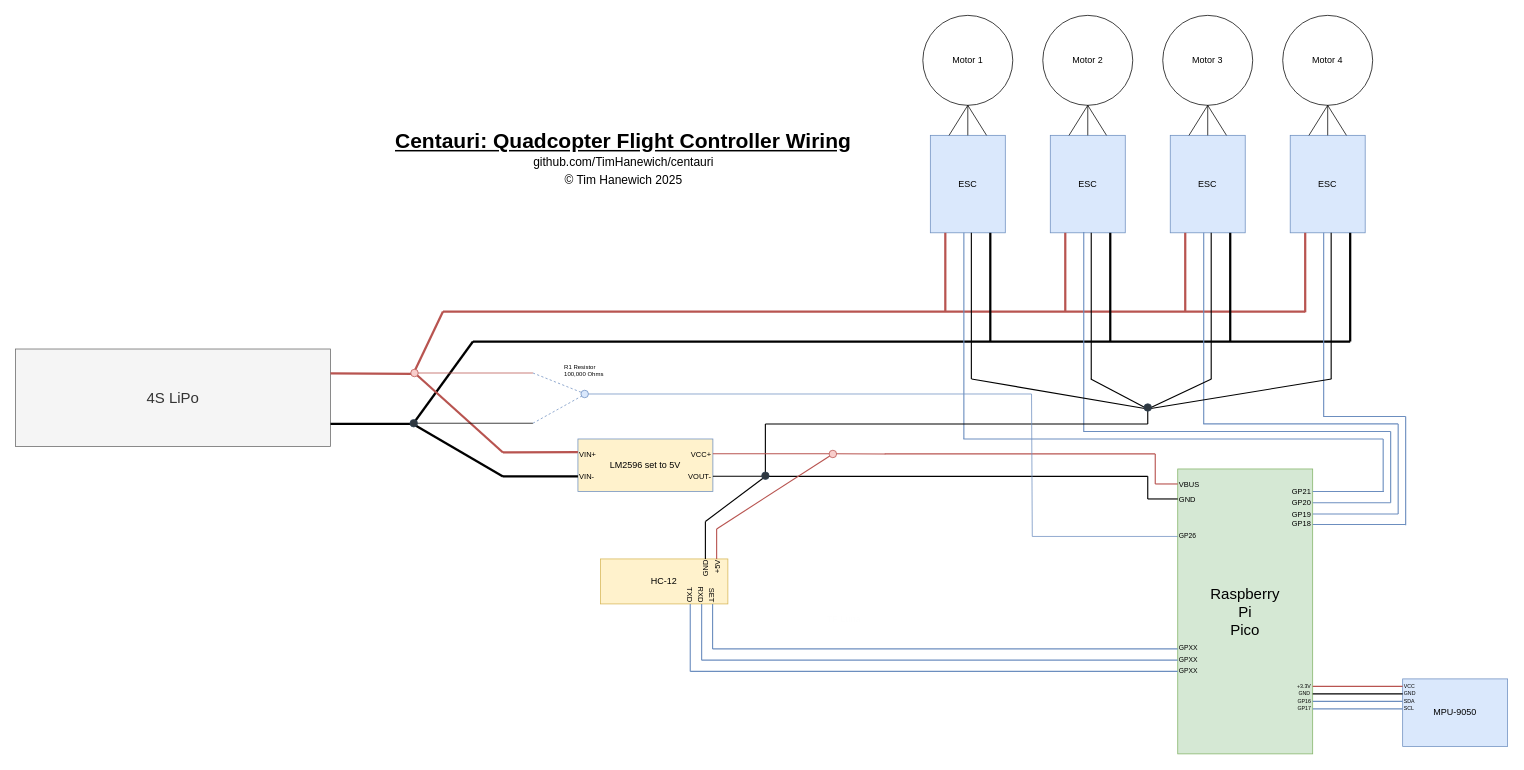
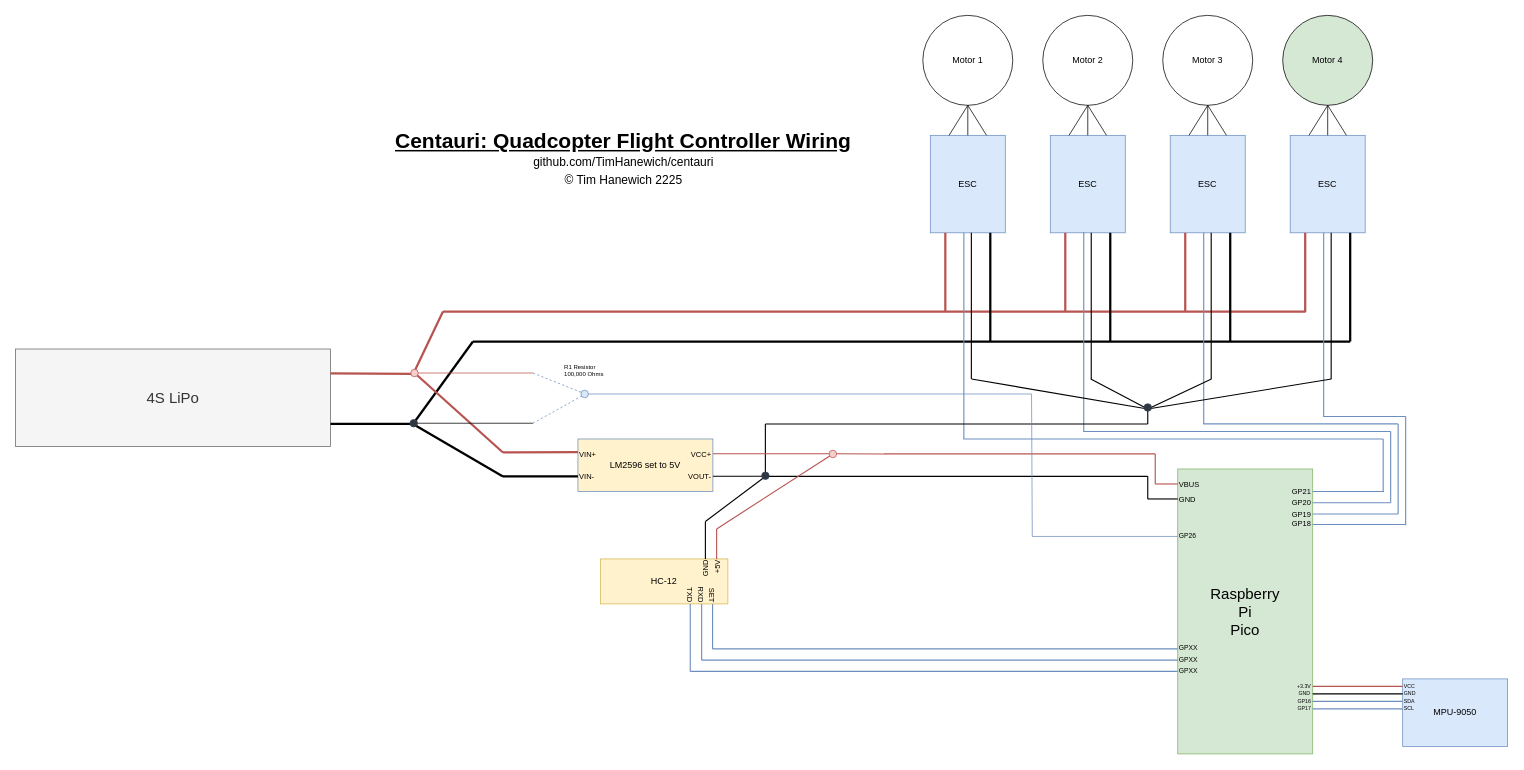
(1328, 60) -> (1328, 60)
(624, 180) -> (624, 180)
